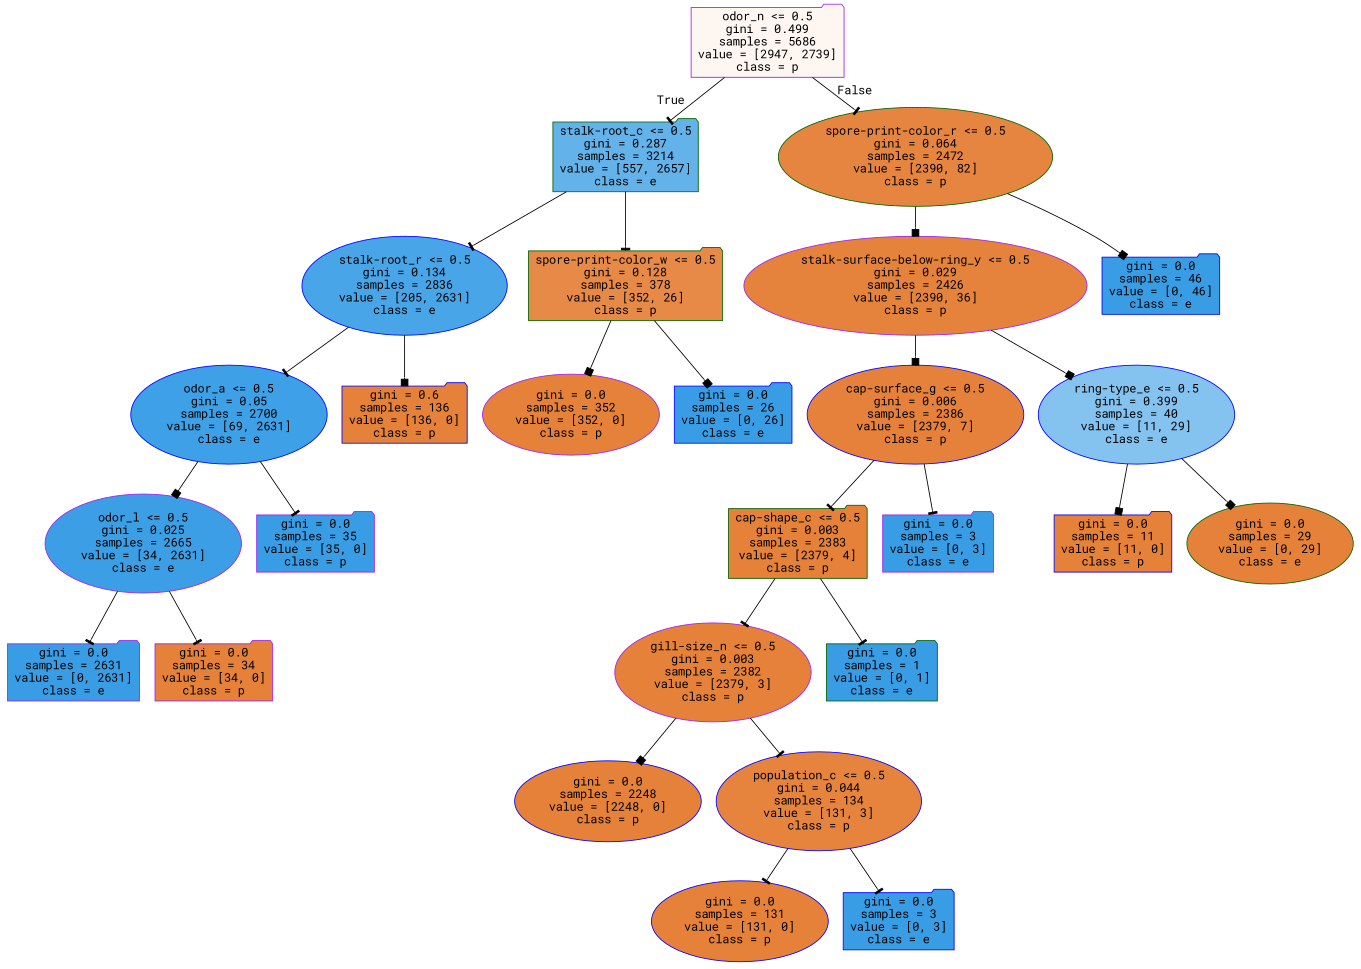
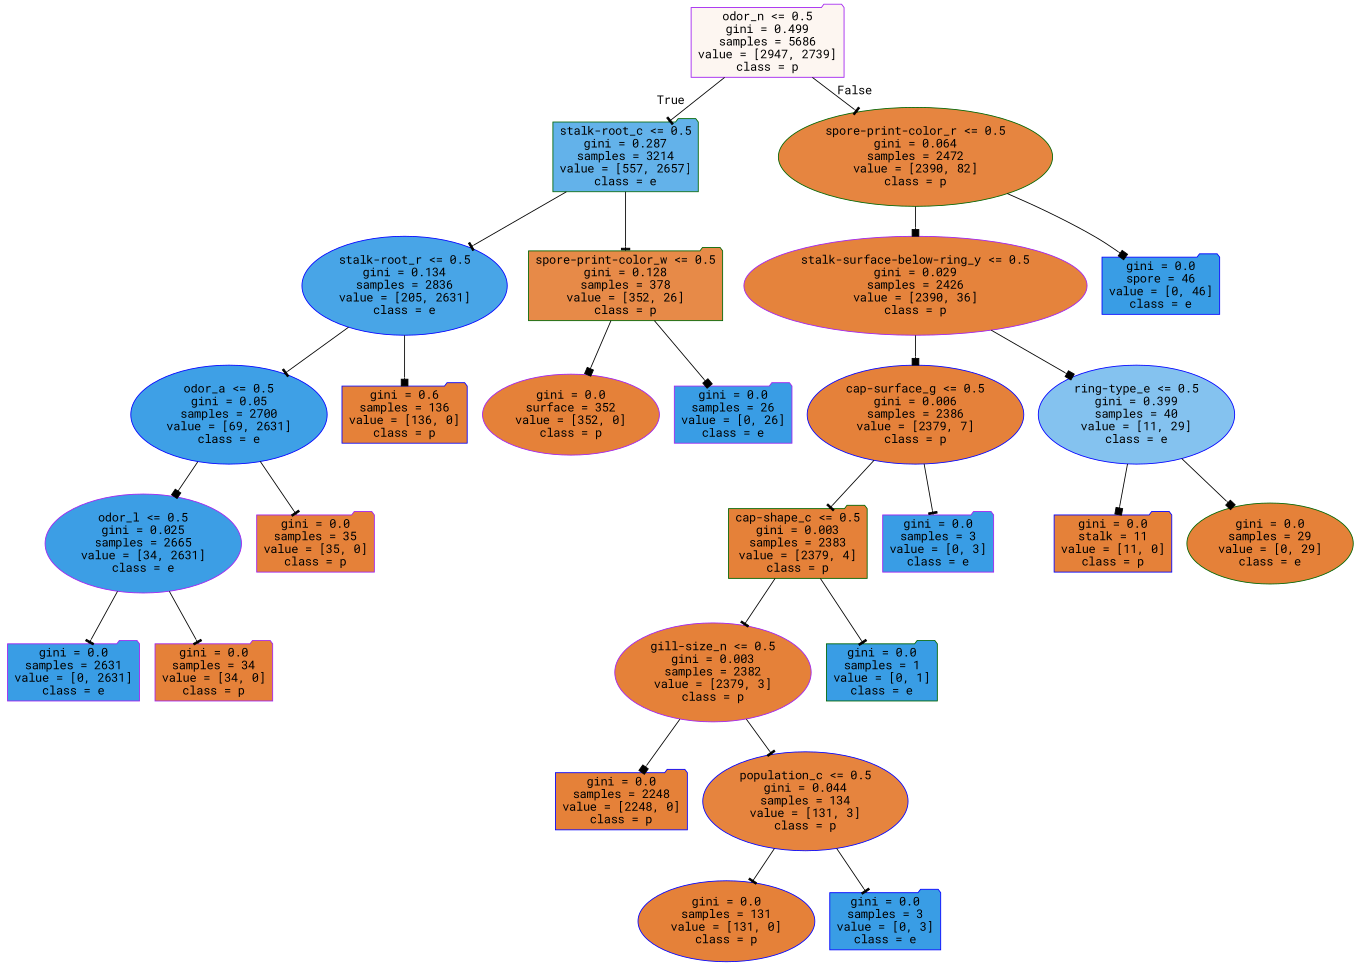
(1161, 286) -> (1161, 286)
(571, 415) -> (571, 415)
(733, 415) -> (733, 415)
(316, 543) -> (316, 543)
(1113, 543) -> (1113, 543)
(608, 801) -> (621, 801)
